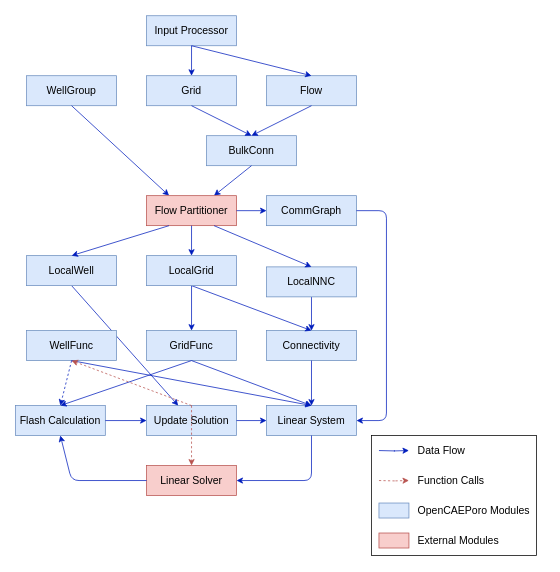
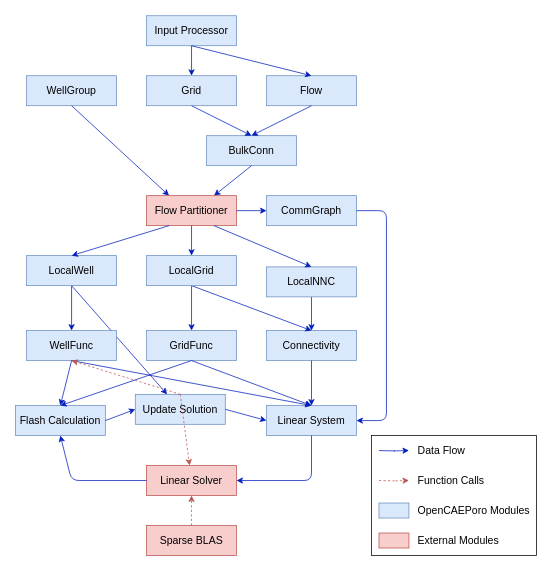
none -> (72, 307)
(66, 381) -> (66, 381)
(192, 420) -> (180, 409)
none -> (192, 513)
none -> (192, 540)
